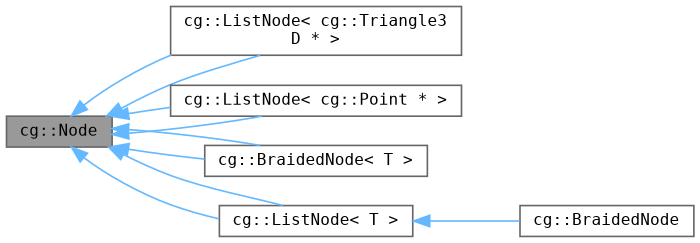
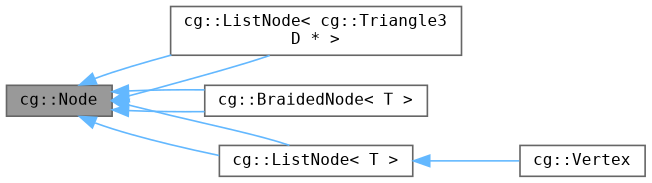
(316, 101) -> none
(607, 221) -> (583, 161)
